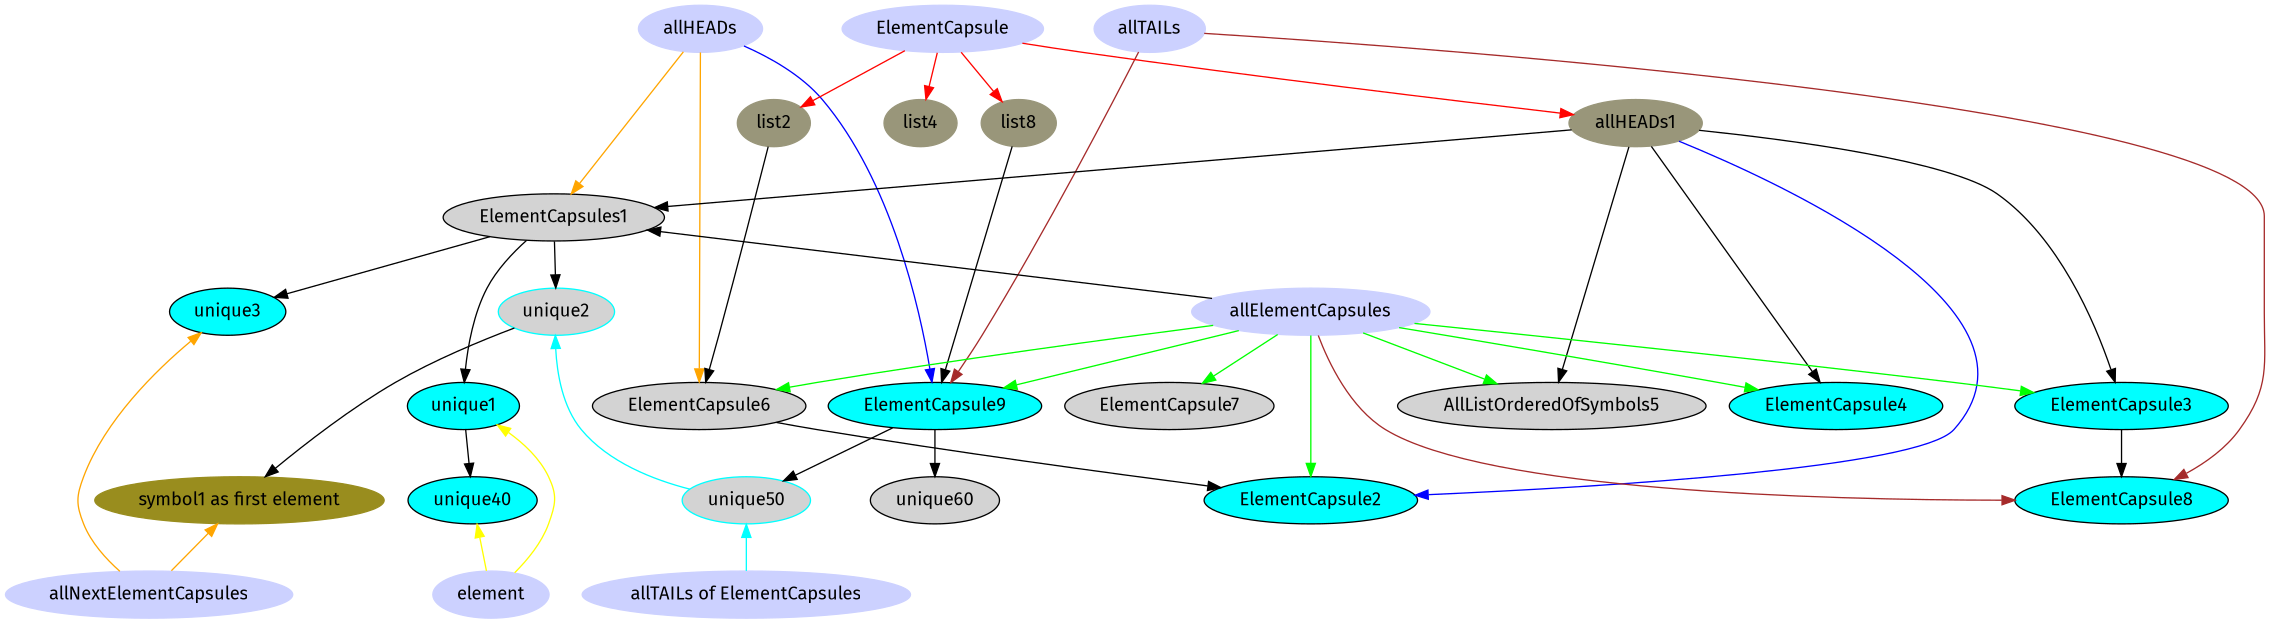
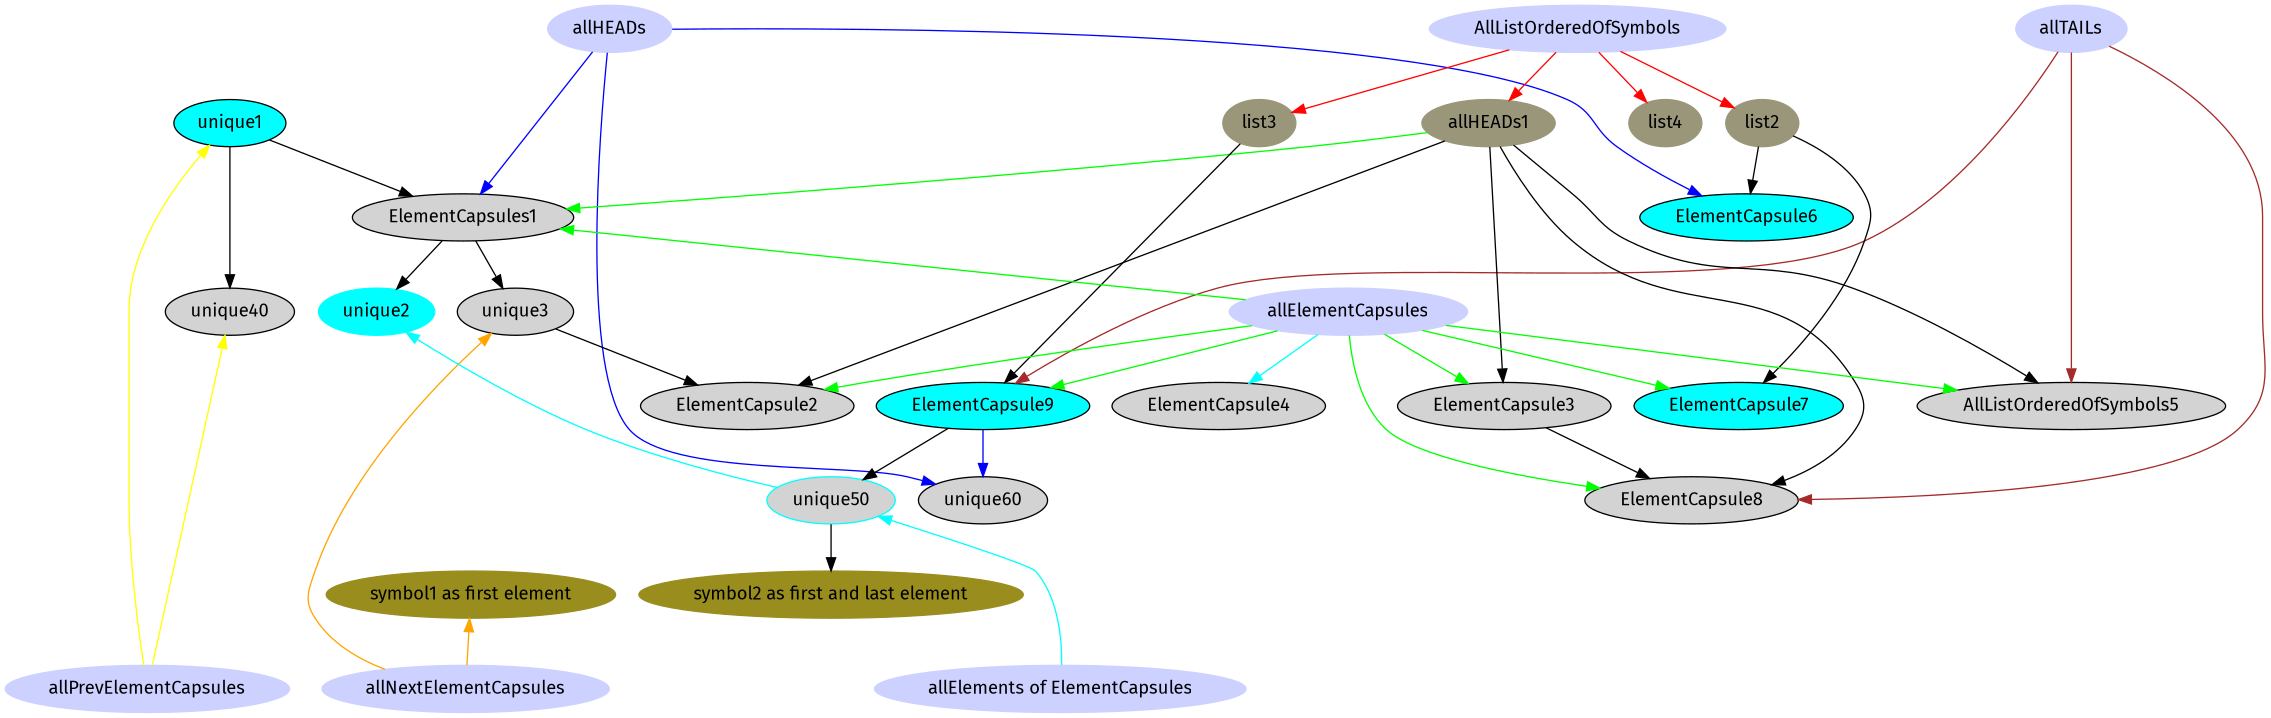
(943, 29) -> (1578, 29)
(631, 118) -> (541, 118)
(1019, 123) -> (1259, 123)
(1120, 168) -> (1004, 175)
(870, 174) -> (612, 393)
none -> (2071, 210)
(700, 218) -> (1199, 42)
none -> (1858, 257)
(1732, 259) -> (1731, 302)
(936, 265) -> (910, 265)
(482, 298) -> (335, 166)
(228, 312) -> (515, 312)
(556, 312) -> (377, 312)
(1001, 354) -> none
(1581, 358) -> (1289, 355)
(388, 387) -> none
(699, 406) -> (1747, 217)
(1169, 406) -> (1739, 406)
(1836, 406) -> (1219, 406)
(2121, 406) -> (1504, 406)
(935, 440) -> (983, 447)
(1919, 446) -> (1144, 255)
(992, 456) -> (621, 355)
(1576, 479) -> (1434, 453)
(473, 500) -> (230, 312)
(1311, 500) -> (747, 406)
(2121, 500) -> (1692, 500)
(491, 595) -> (147, 689)
(746, 595) -> (1060, 689)
none -> (831, 595)
